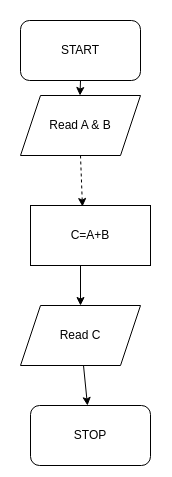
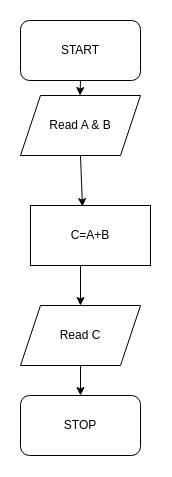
(81, 177) -> (81, 177)
(91, 436) -> (81, 426)
